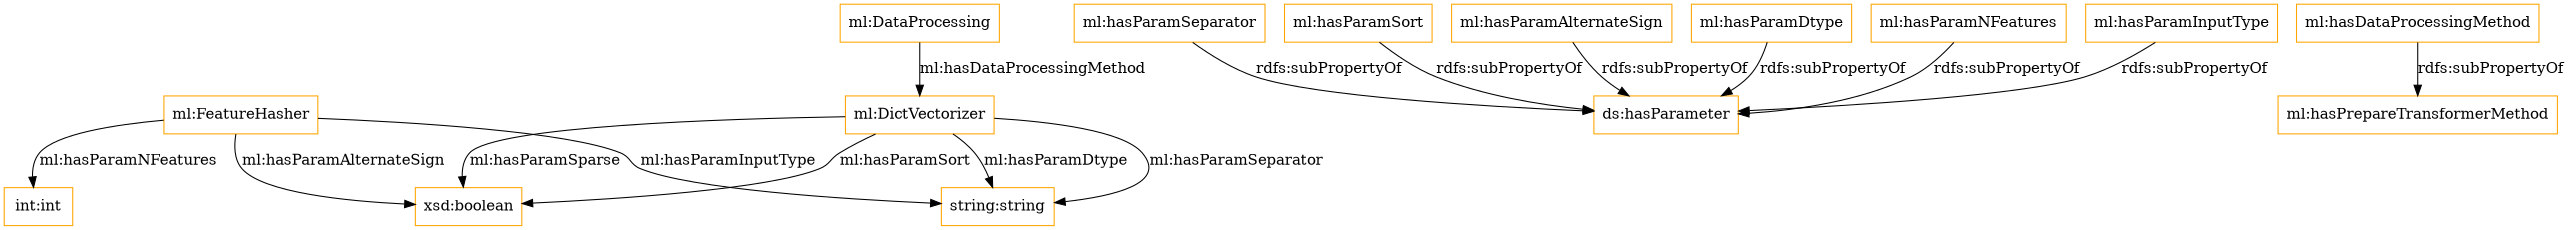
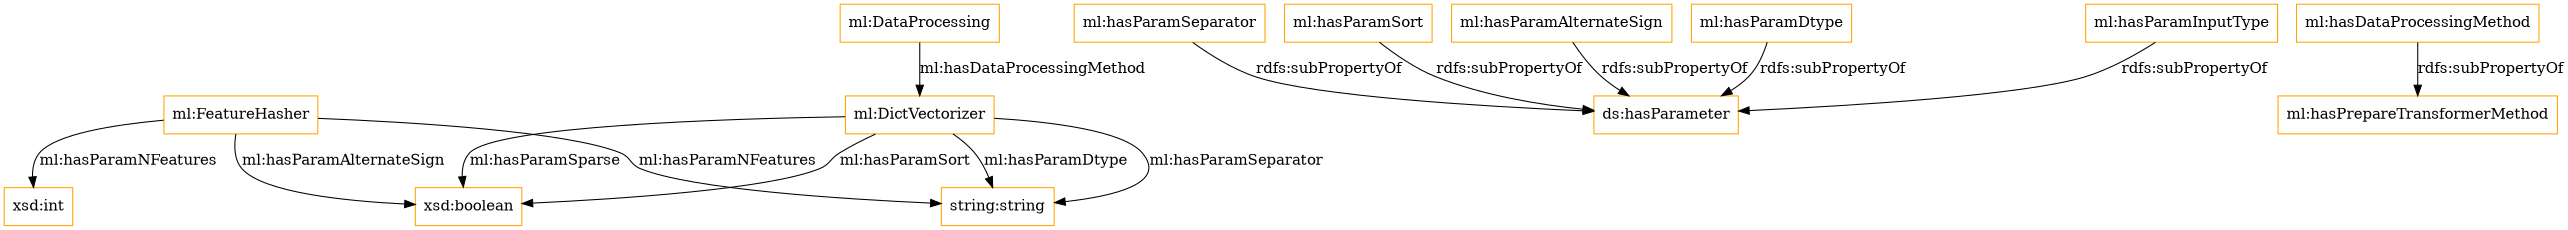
(1969, 23) -> none
(728, 161) -> (728, 161)
(38, 207) -> (38, 207)
